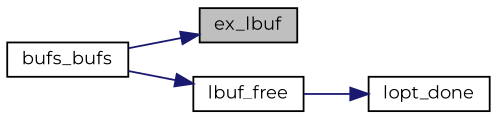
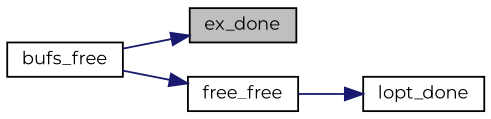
(248, 25) -> (243, 25)
(68, 60) -> (65, 60)
(248, 94) -> (243, 94)
